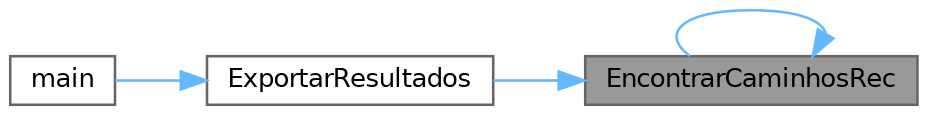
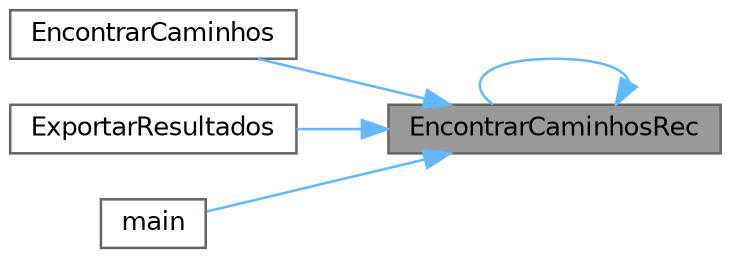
none -> (153, 34)
(148, 80) -> (316, 185)
